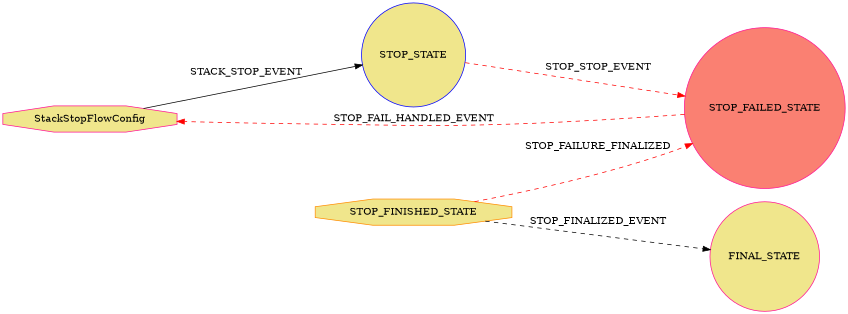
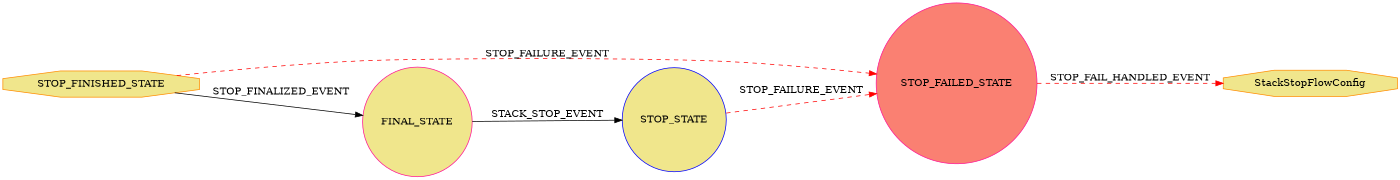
(598, 67) -> (801, 90)
(249, 87) -> (544, 121)
(90, 119) -> (1310, 83)
(598, 146) -> (547, 54)
(594, 235) -> (265, 104)
